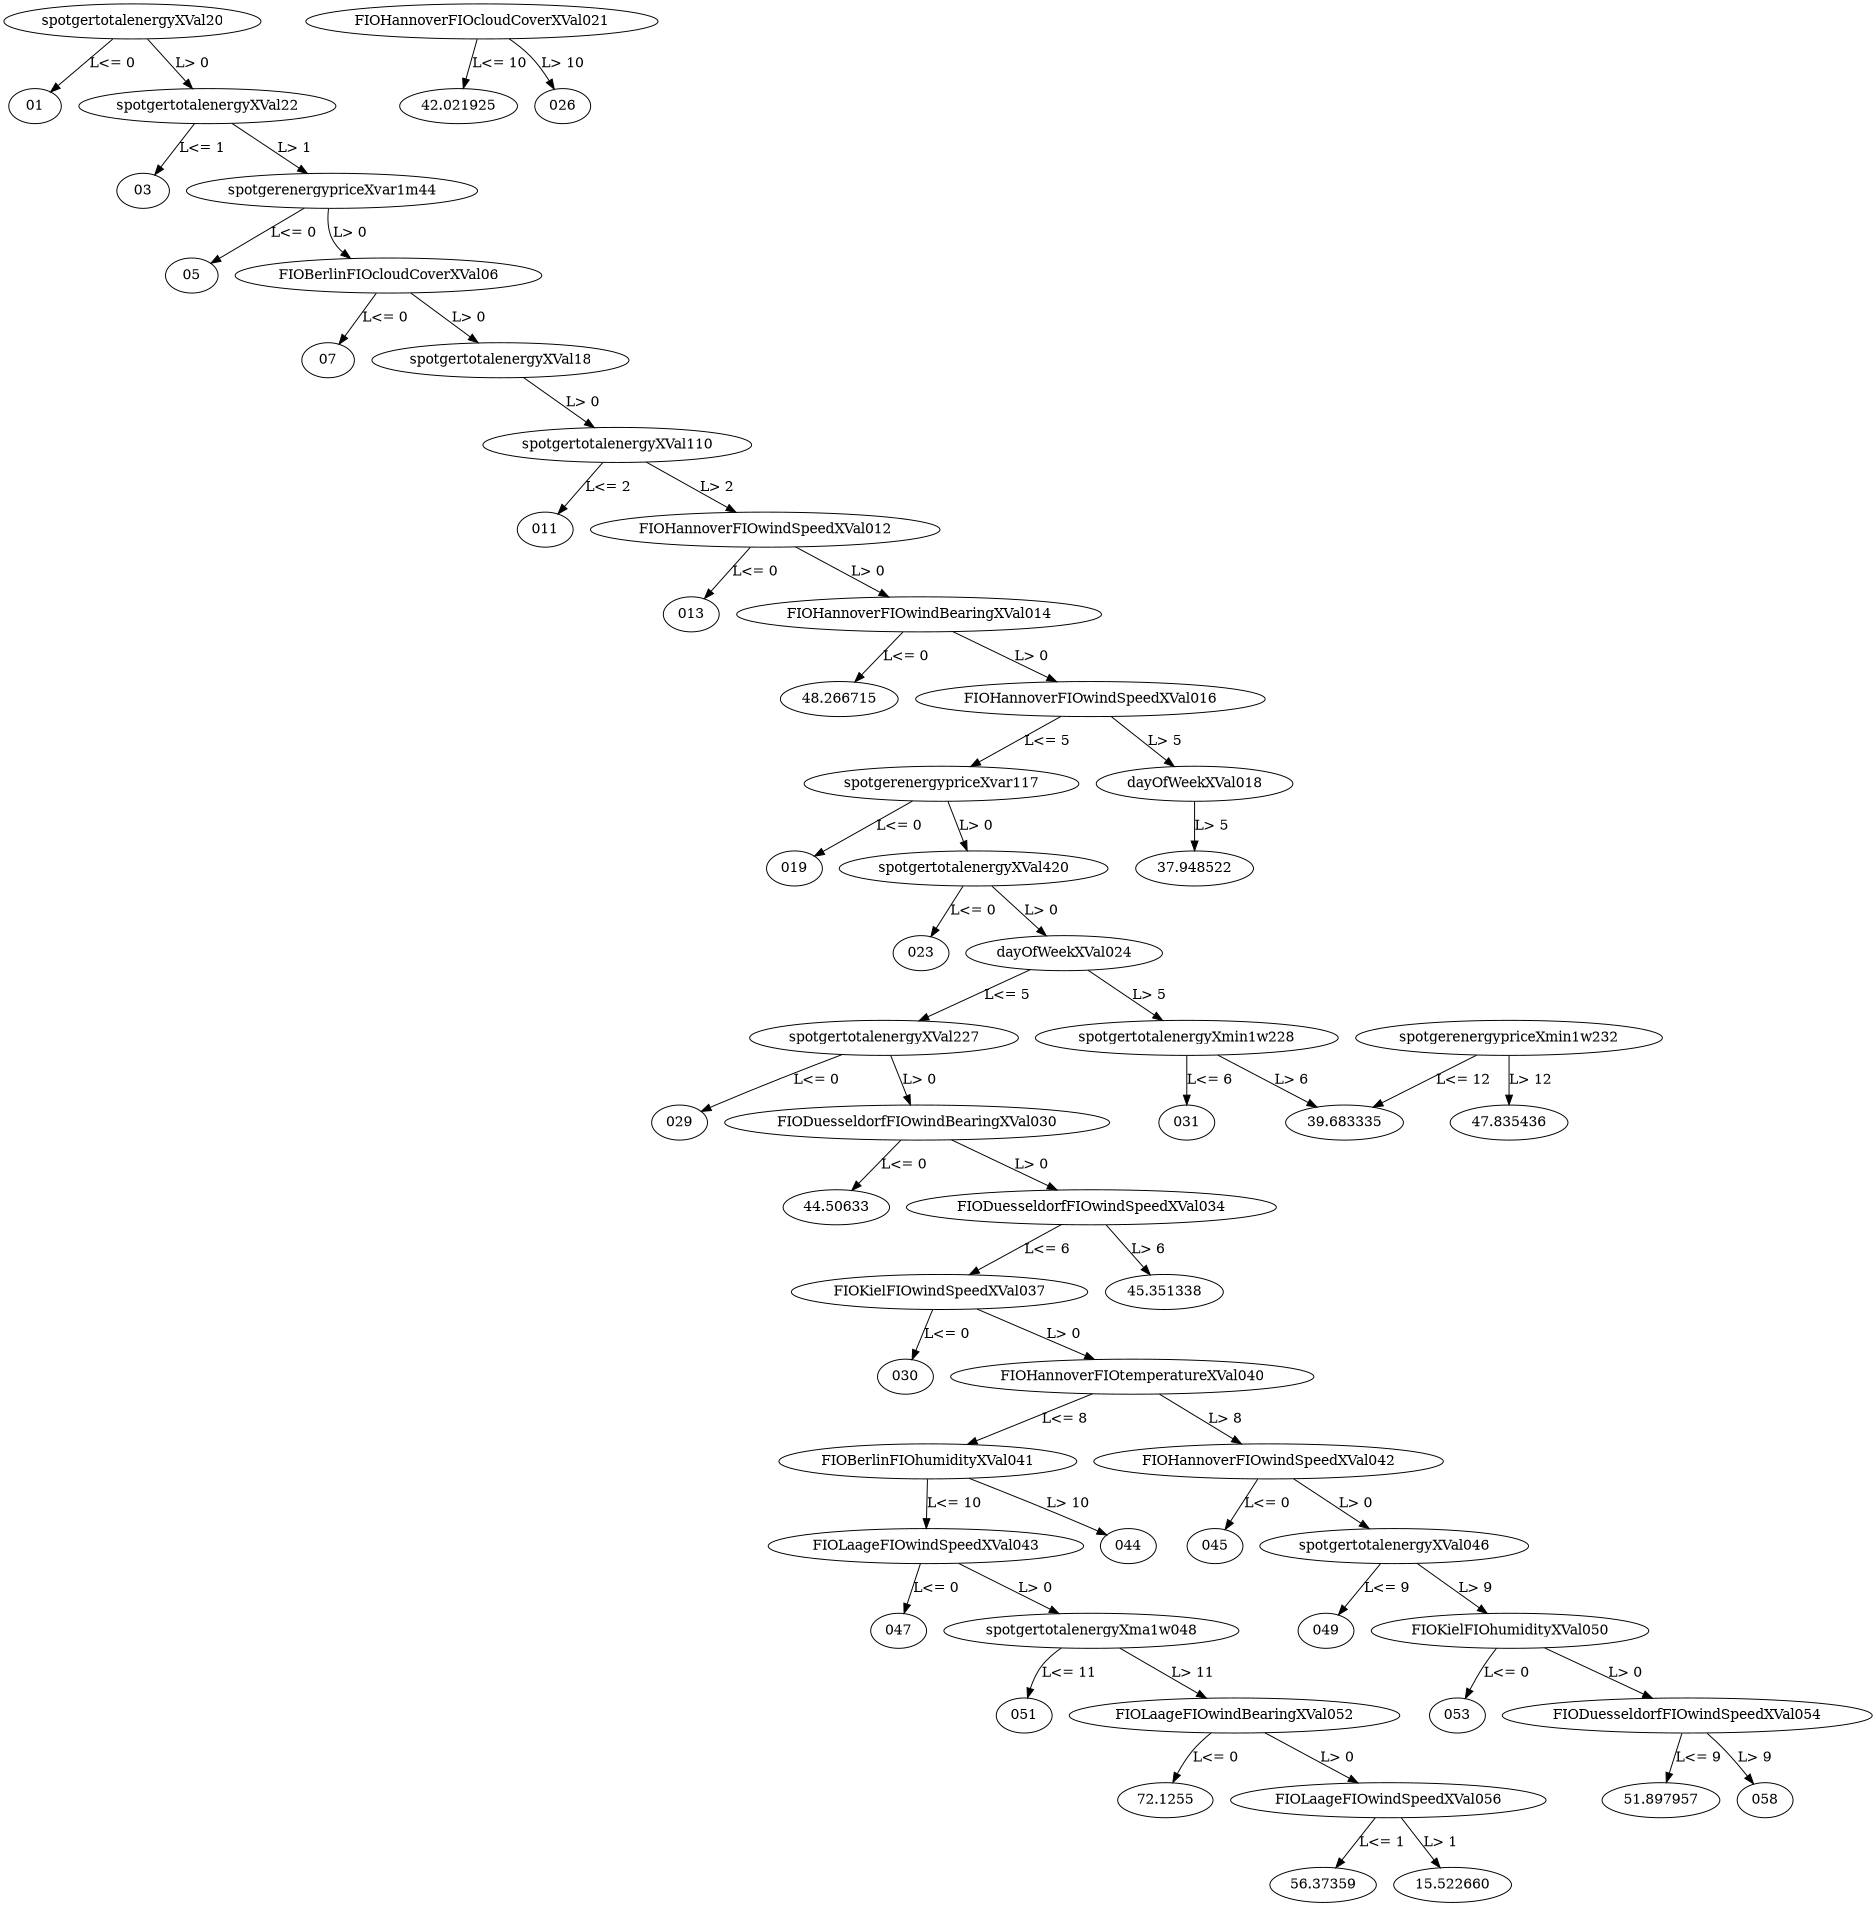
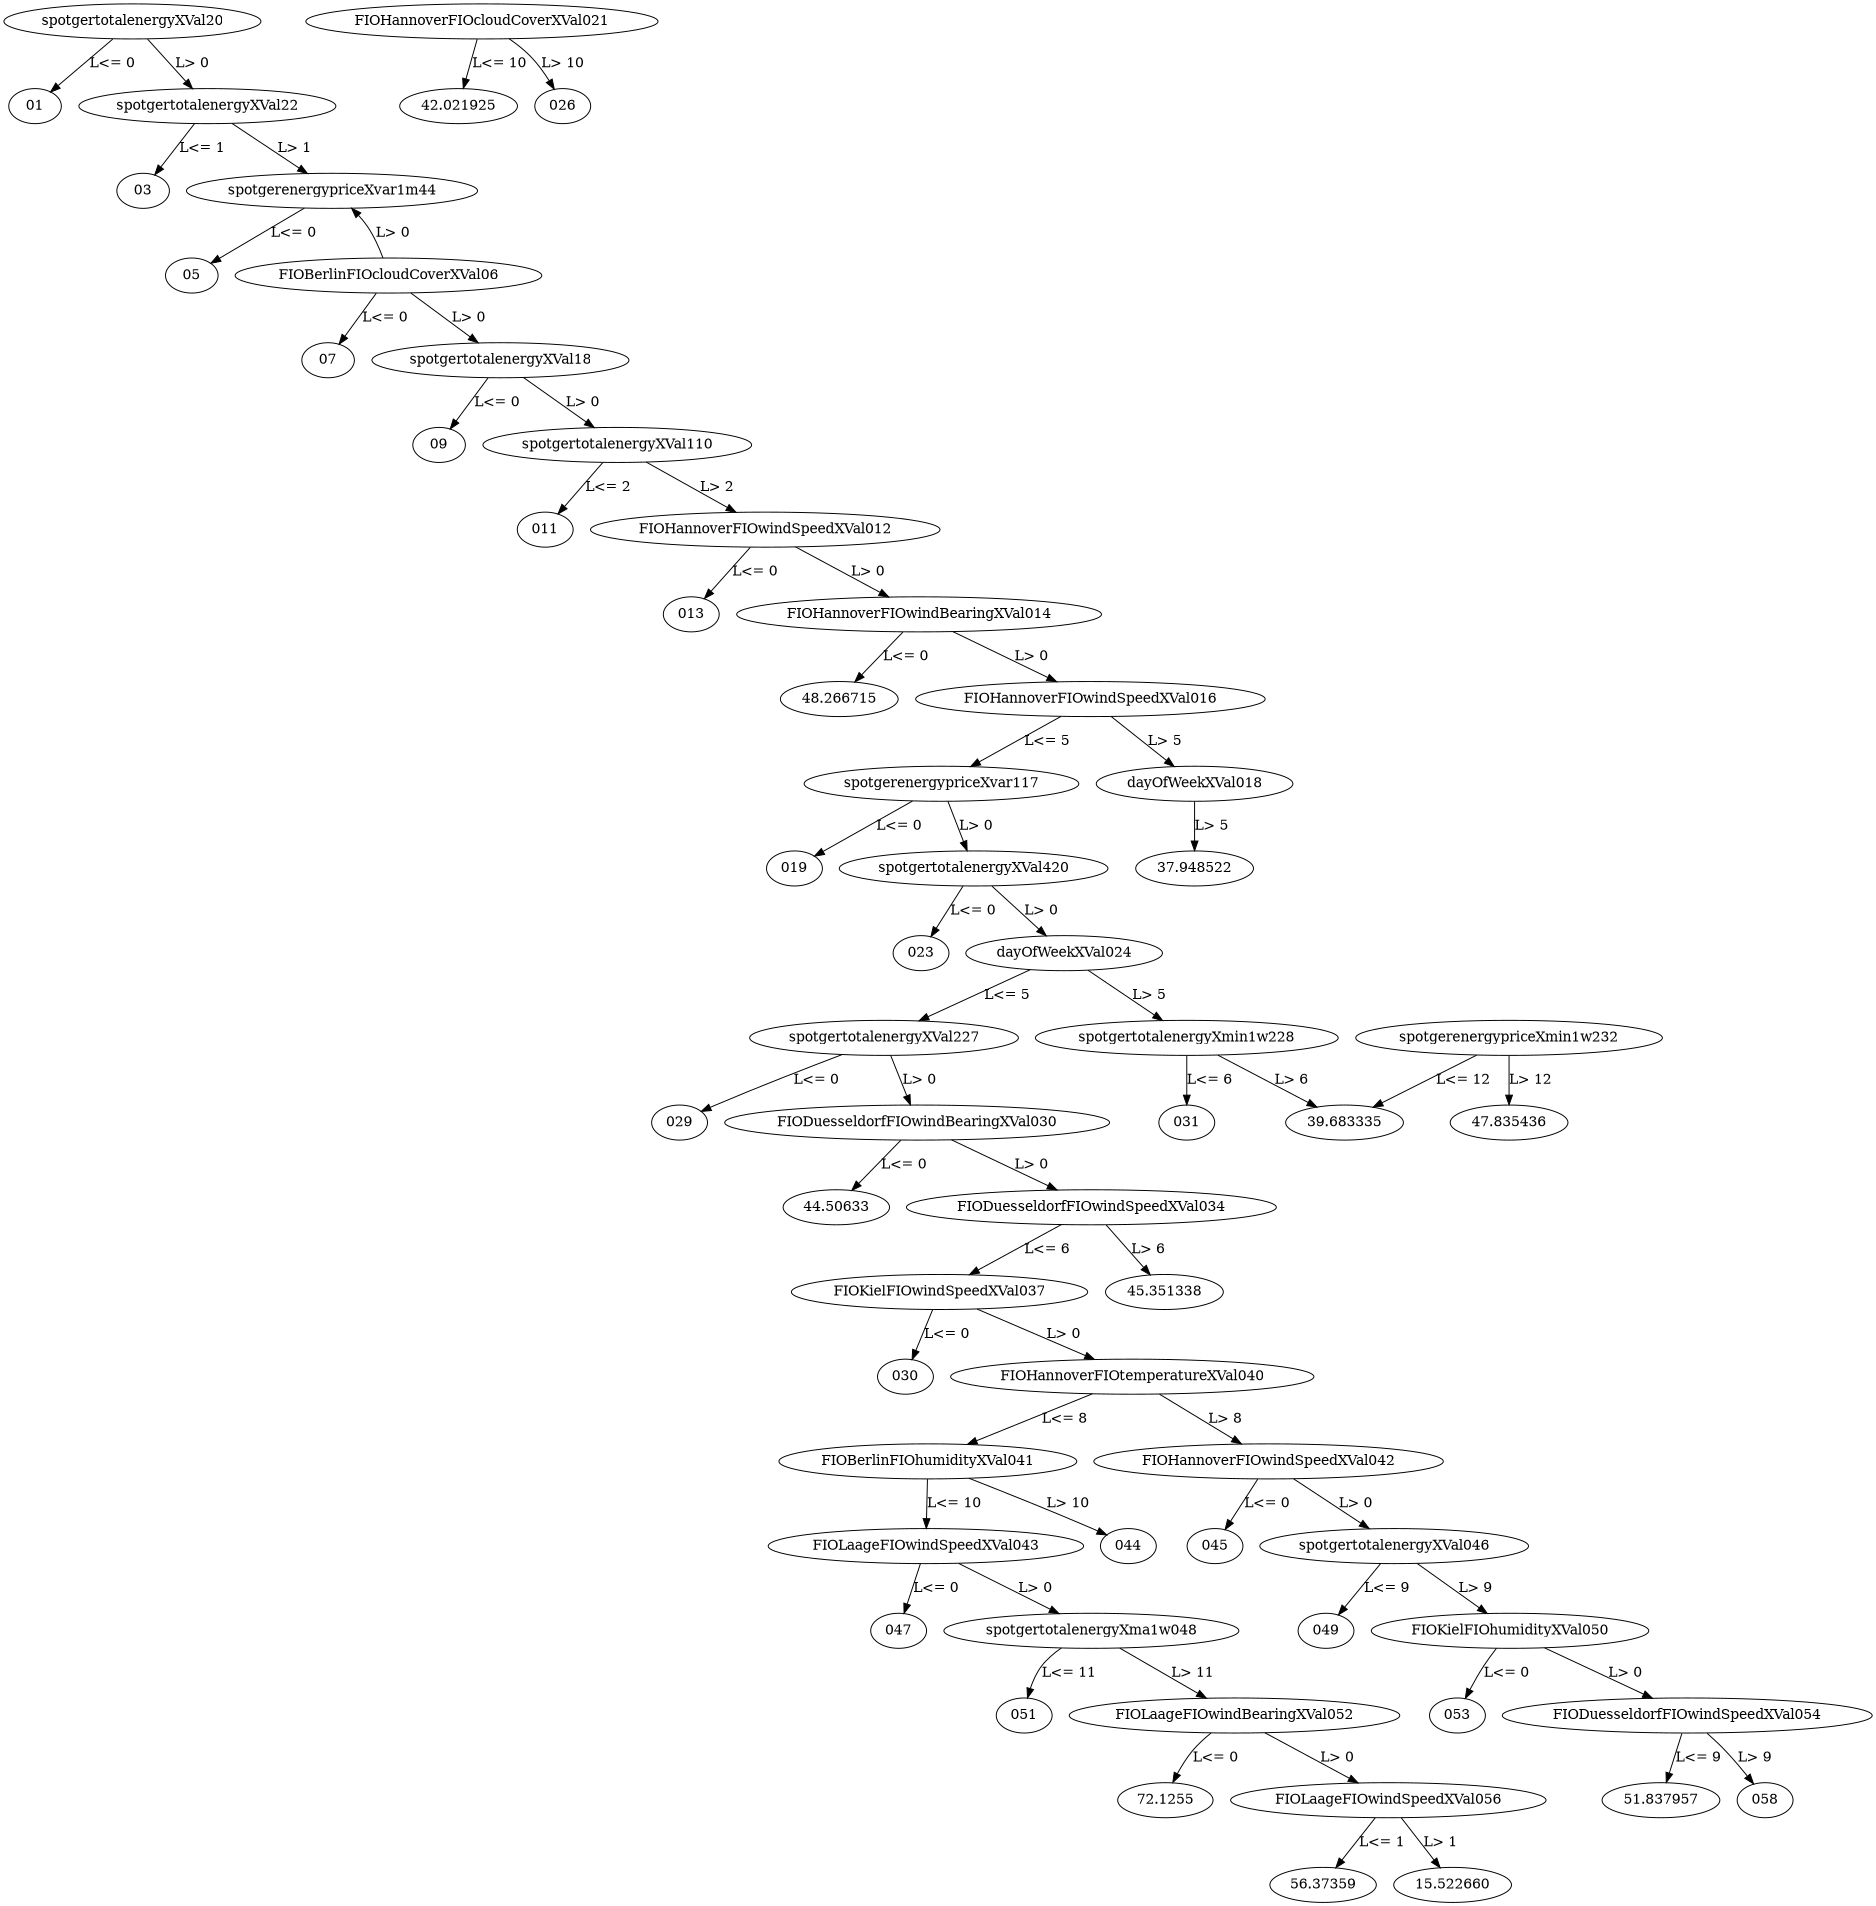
(330, 232) -> (373, 235)
none -> (439, 445)
(1661, 1800) -> (1661, 1800)
